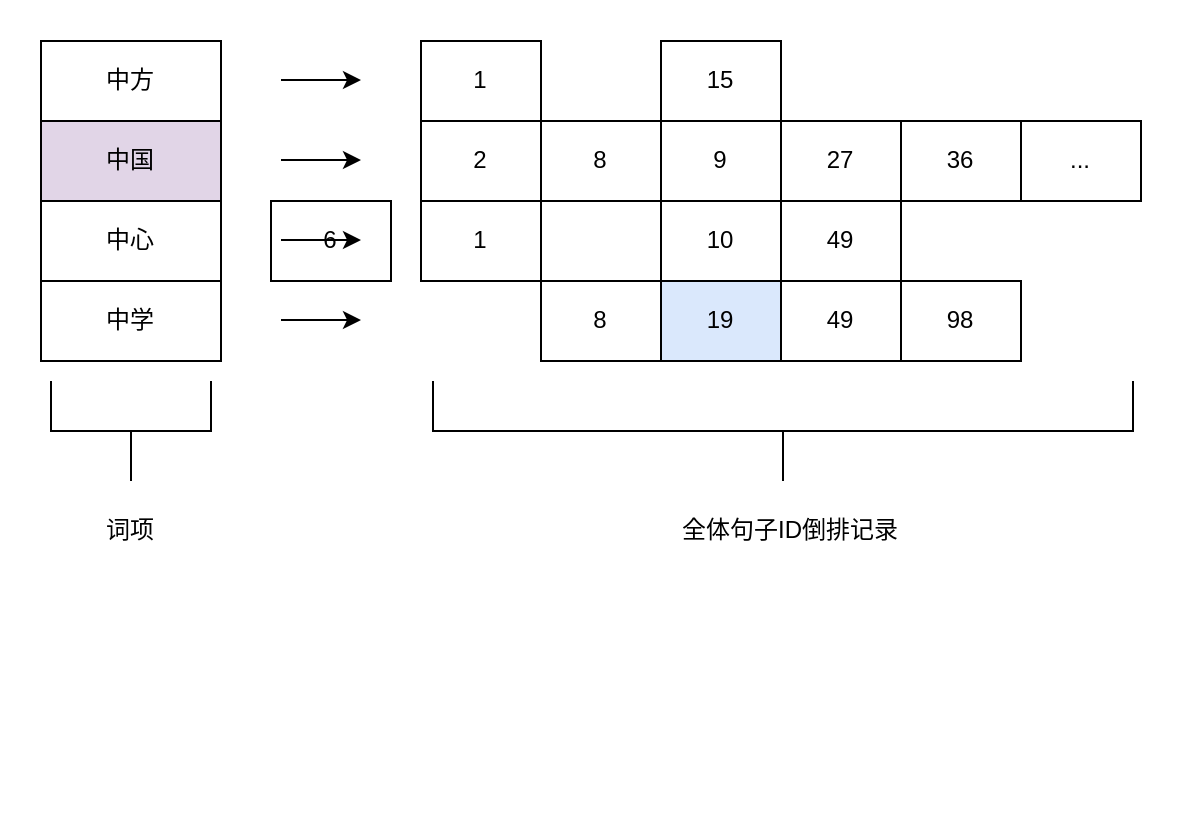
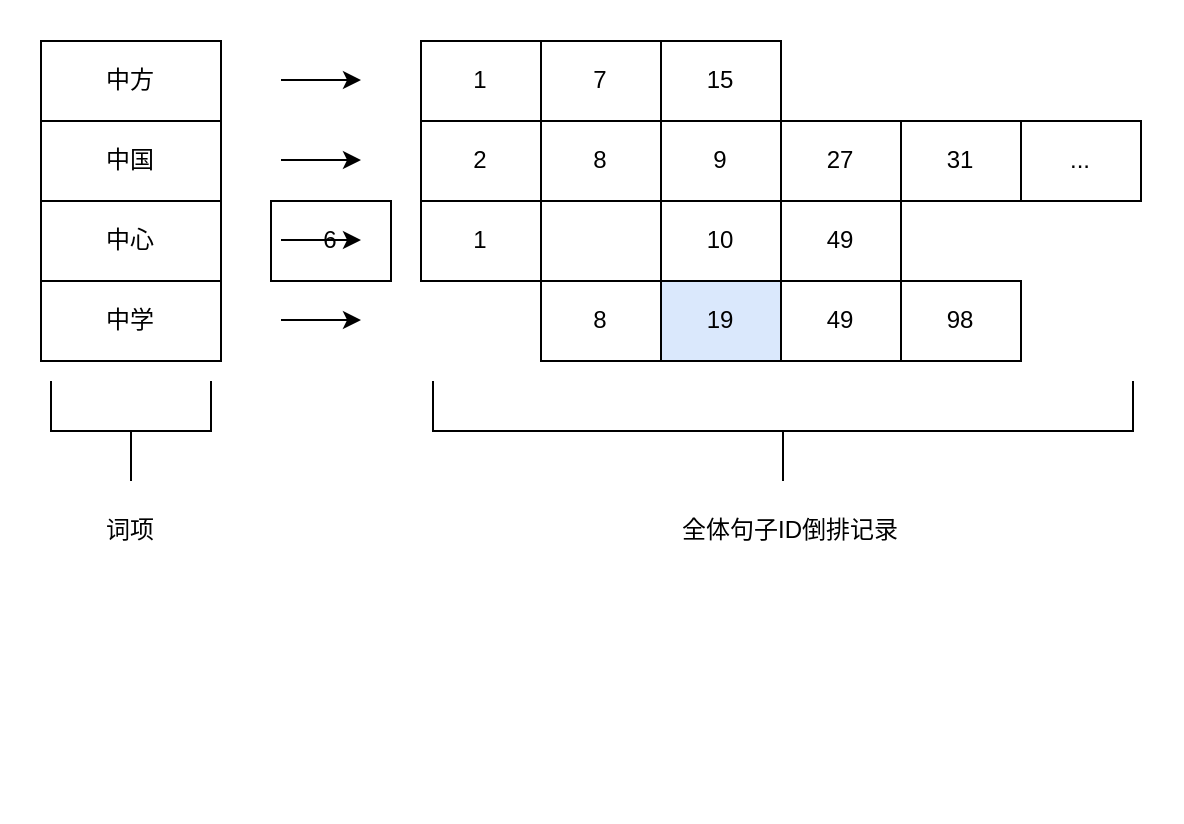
none -> (601, 81)
(131, 161) -> (131, 161)
(961, 161) -> (961, 161)
